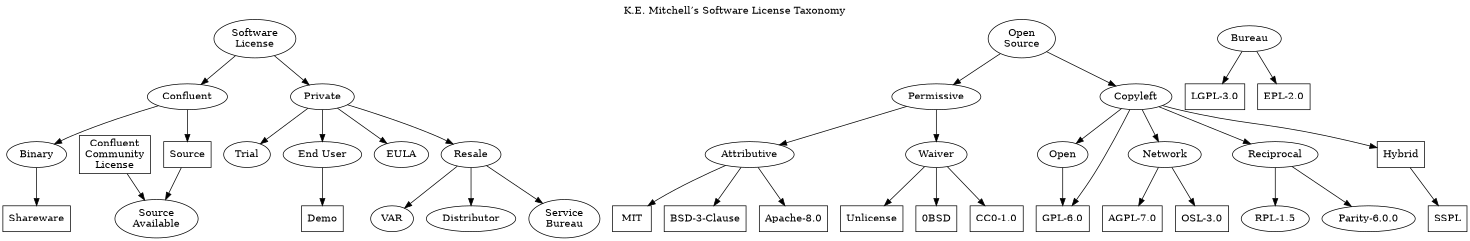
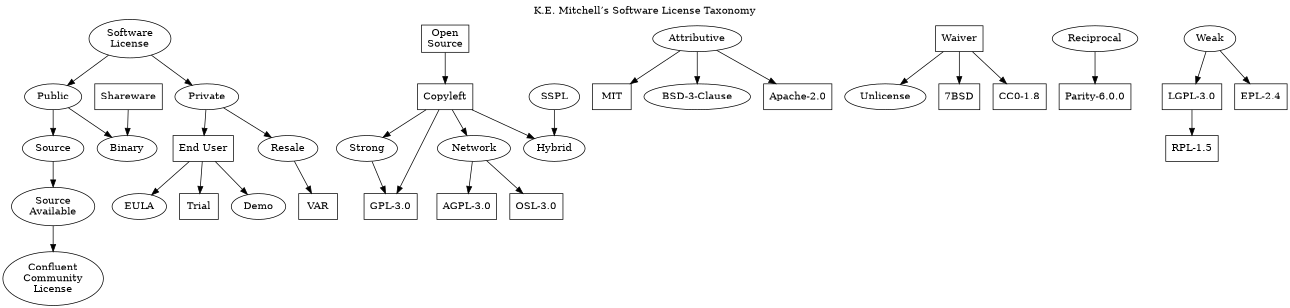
(1022, 39) -> (445, 39)
(1249, 39) -> (1210, 39)
(187, 97) -> (53, 97)
(936, 97) -> none
(1136, 97) -> (445, 97)
(1284, 97) -> (1261, 97)
(287, 124) -> (201, 174)
(359, 124) -> (173, 176)
(1201, 124) -> none
(115, 155) -> (53, 279)
(187, 155) -> (53, 148)
(247, 155) -> (199, 207)
(322, 155) -> (203, 148)
(936, 155) -> (959, 39)
(1063, 155) -> (367, 148)
(1401, 155) -> (554, 148)
(37, 183) -> (128, 119)
(1275, 183) -> (1192, 119)
(134, 184) -> (53, 235)
(1422, 184) -> (554, 119)
(322, 219) -> (258, 207)
(392, 219) -> (318, 207)
(471, 219) -> none
(564, 219) -> none
(705, 219) -> (697, 97)
(793, 219) -> (798, 97)
(872, 219) -> (885, 97)
(936, 219) -> (959, 97)
(997, 219) -> (1020, 97)
(1063, 219) -> (391, 207)
(1132, 219) -> (467, 207)
(1275, 219) -> (1192, 148)
(1369, 219) -> (1095, 97)
(1448, 219) -> (554, 97)
